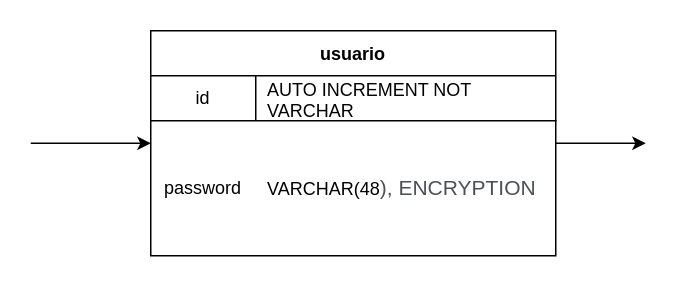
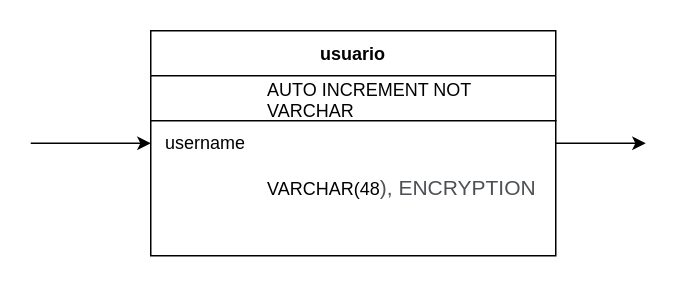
(203, 98) -> none
none -> (203, 143)
(203, 188) -> none
